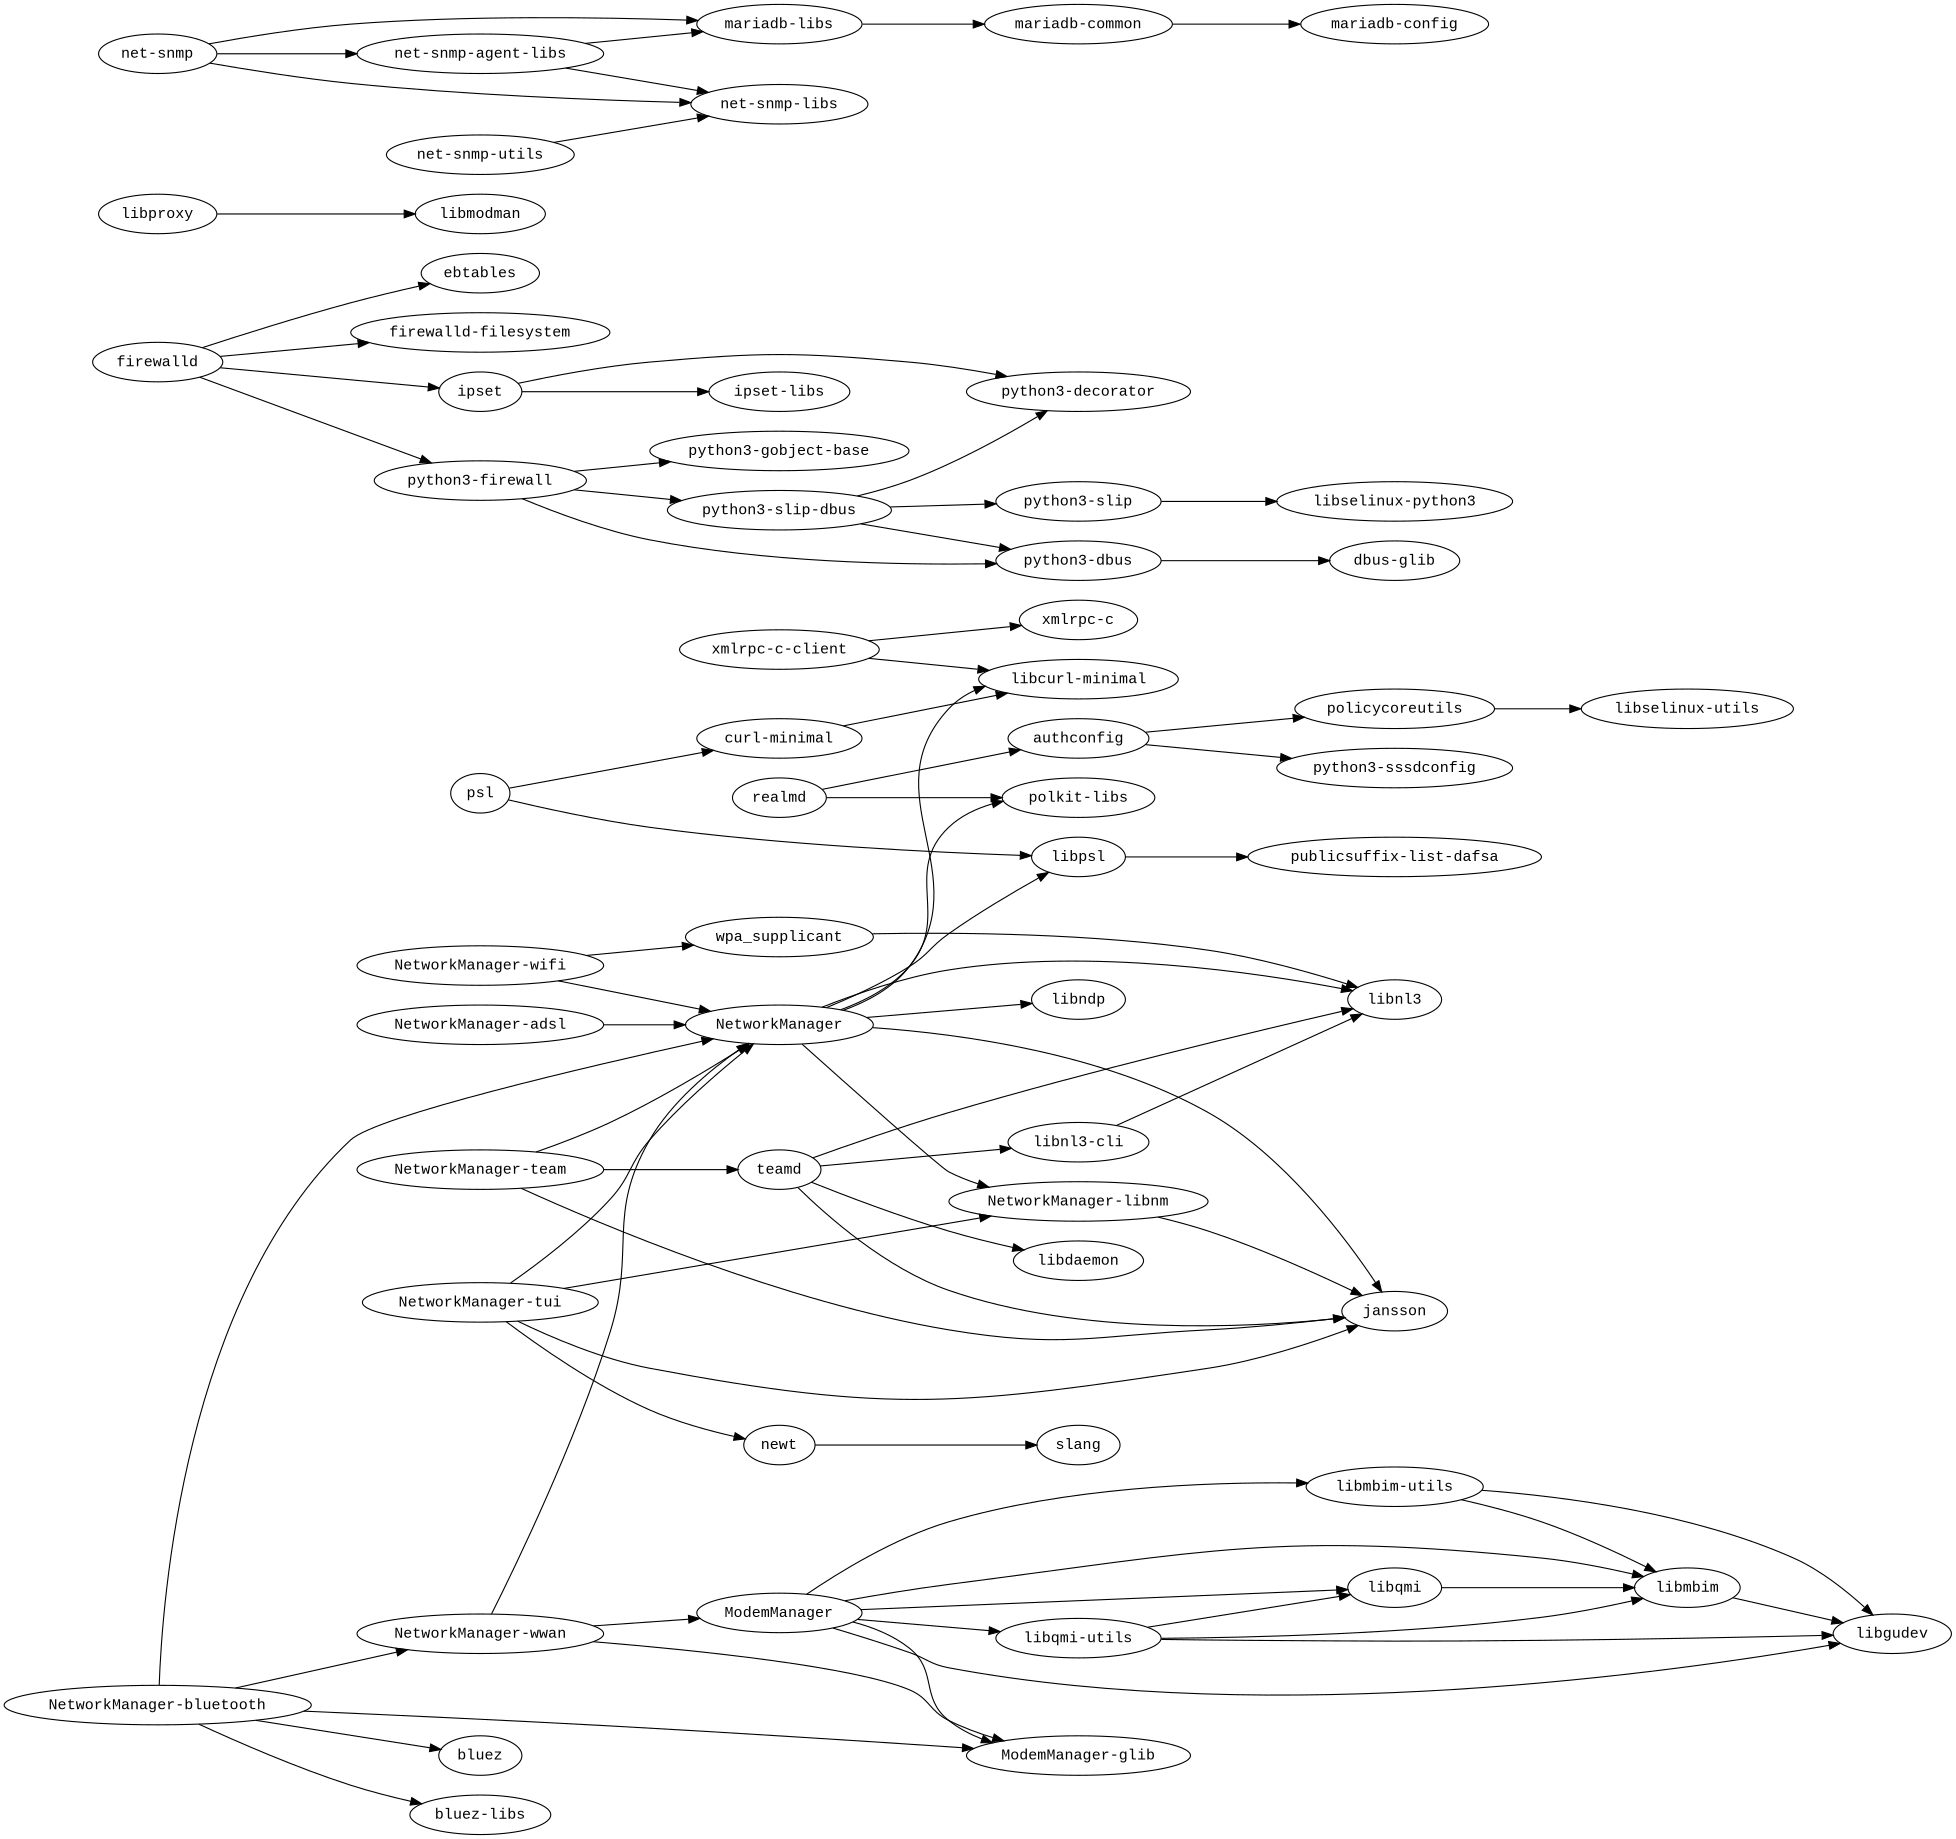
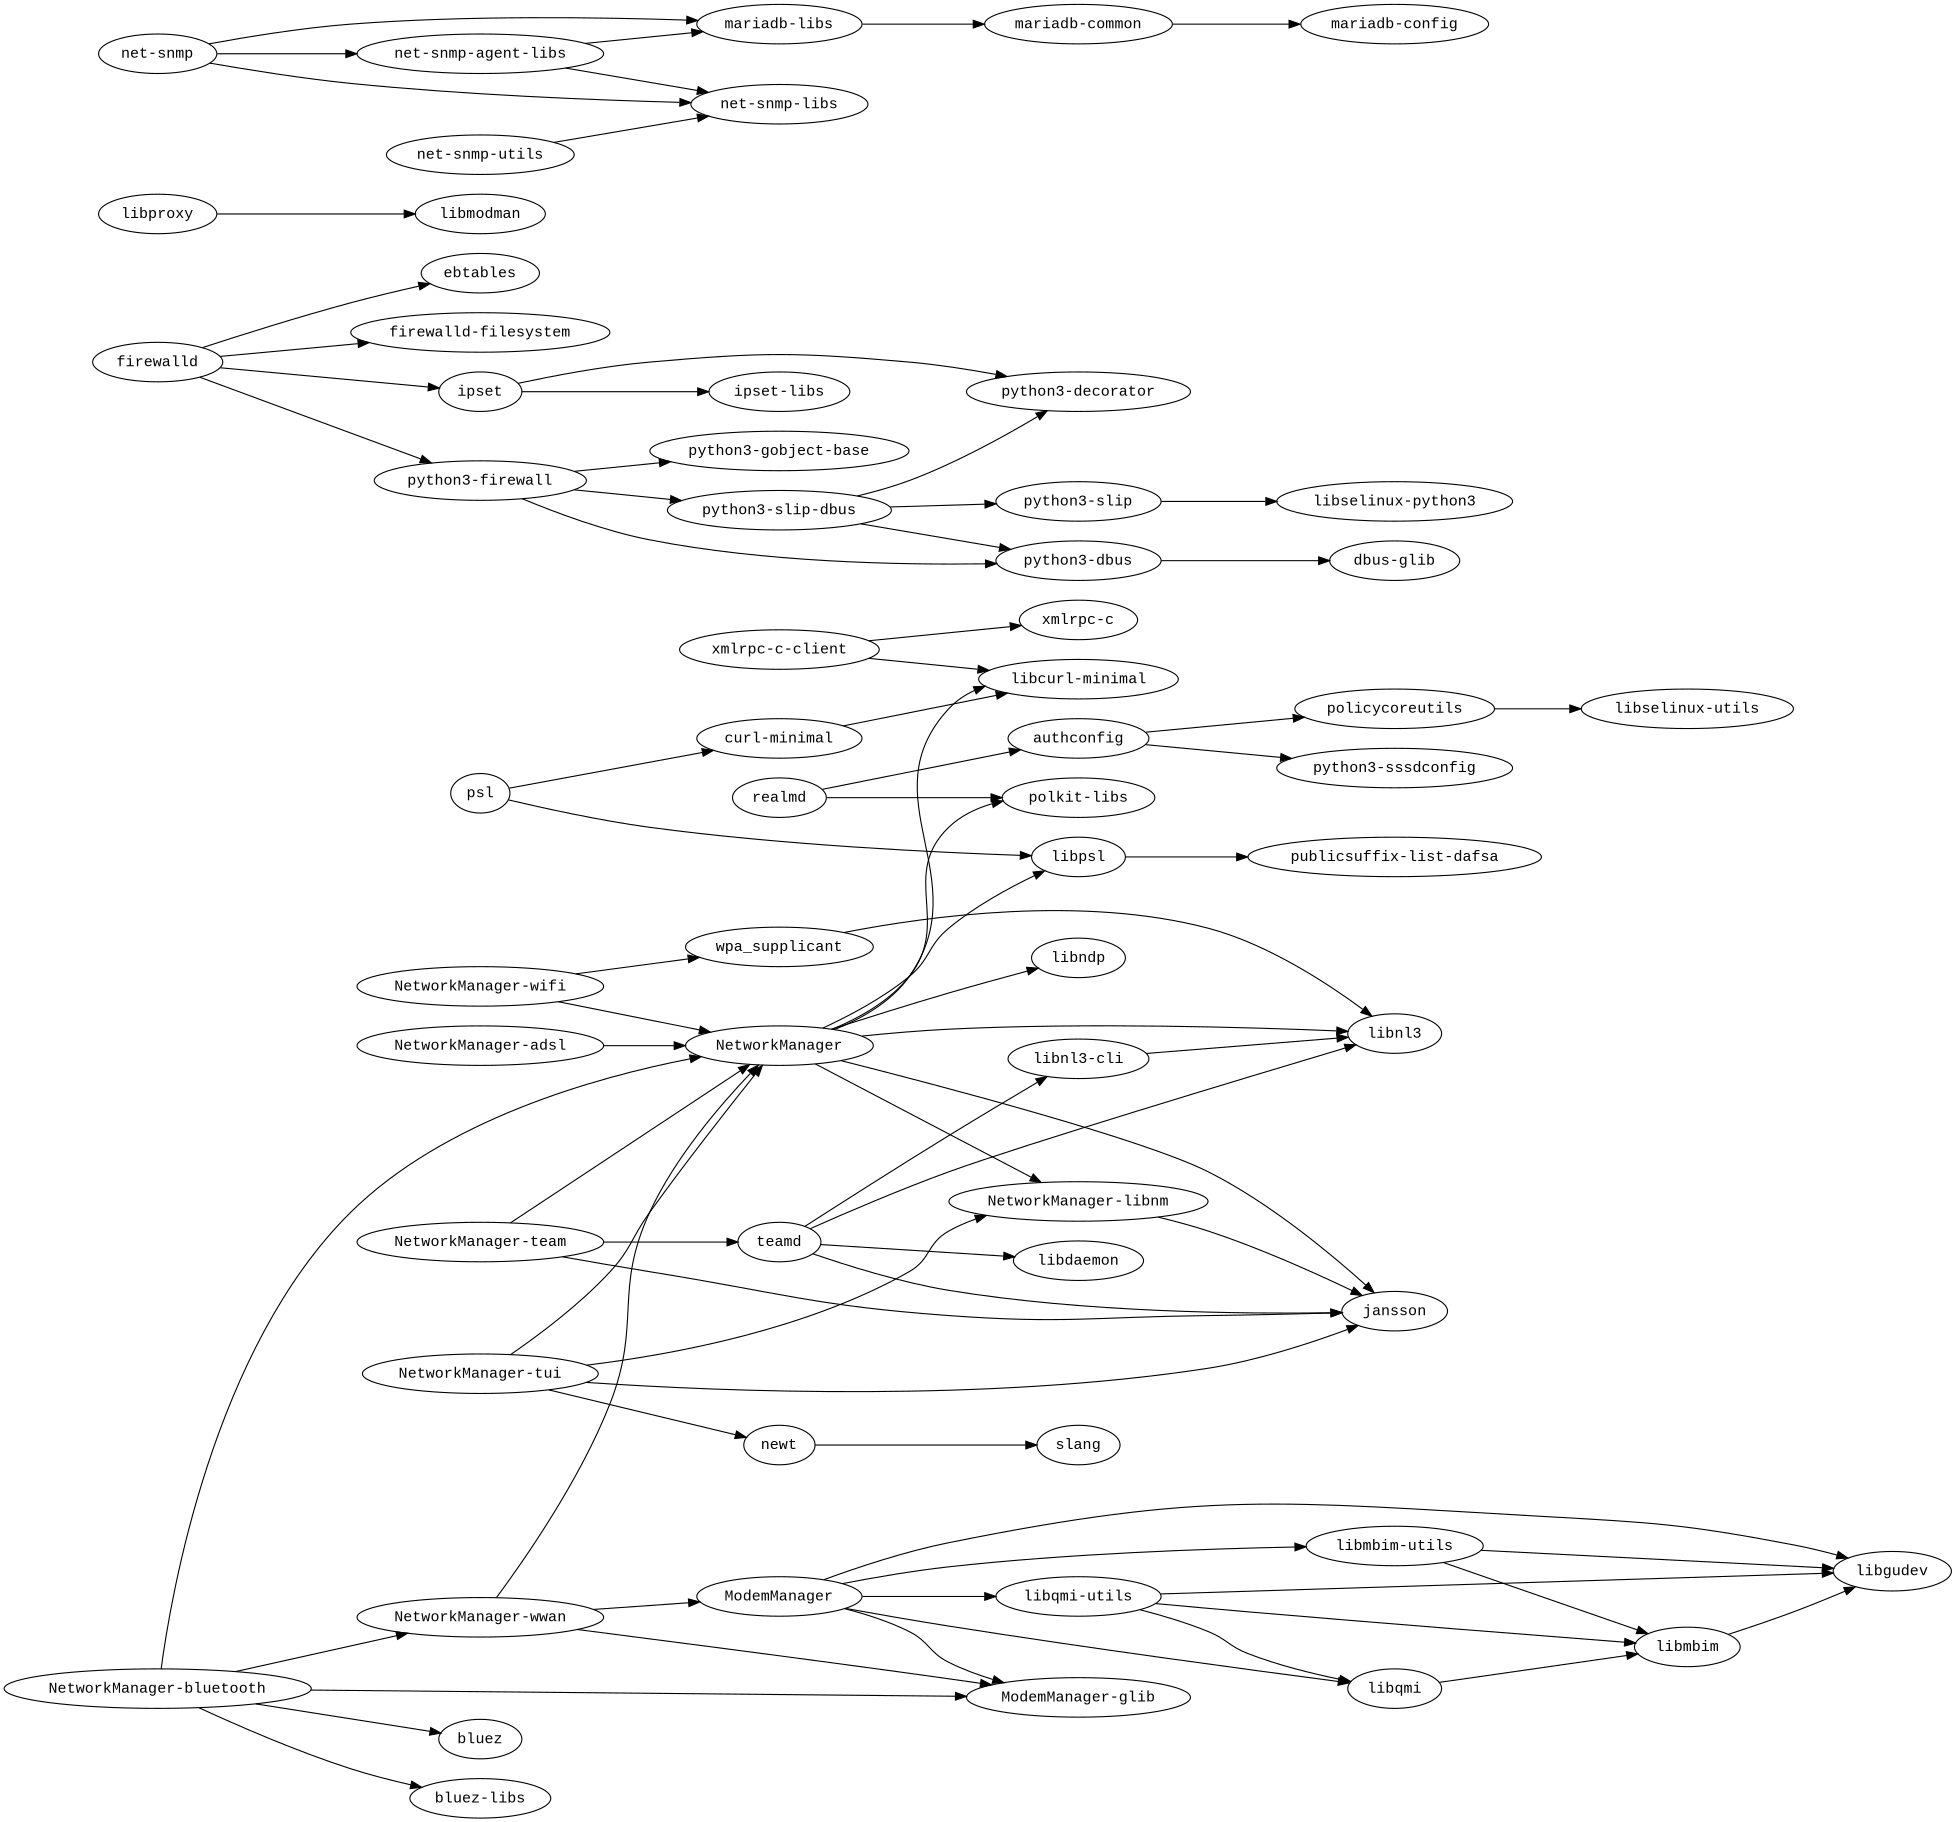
(1238, 1549) -> none
